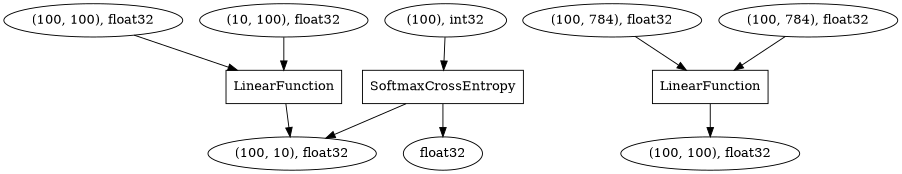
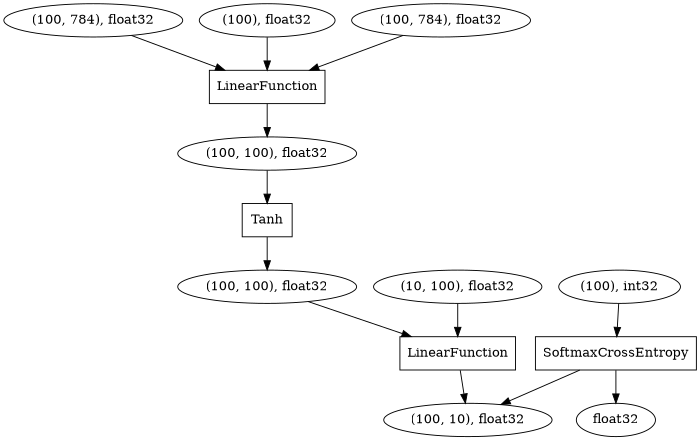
none -> (267, 20)
none -> (267, 220)
